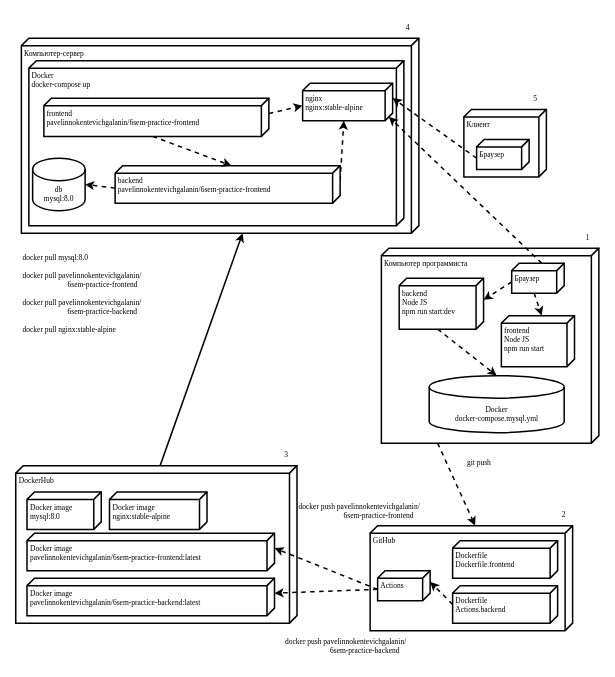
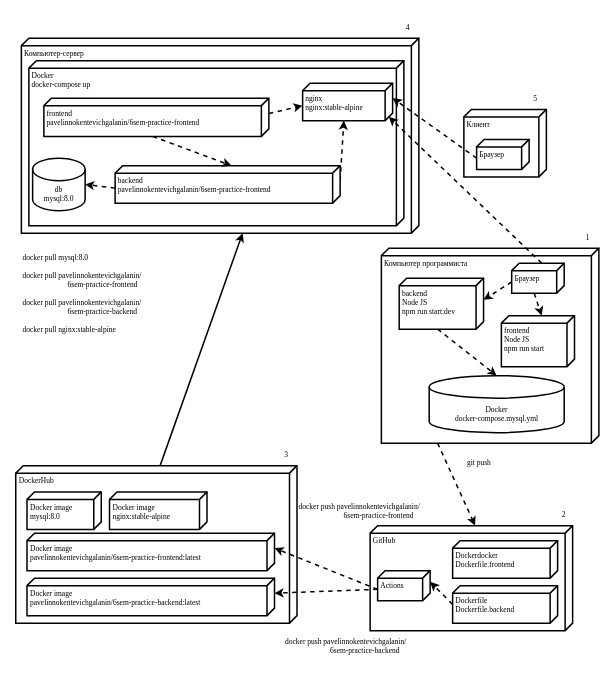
(493, 561) -> (493, 561)
(485, 606) -> (491, 606)
